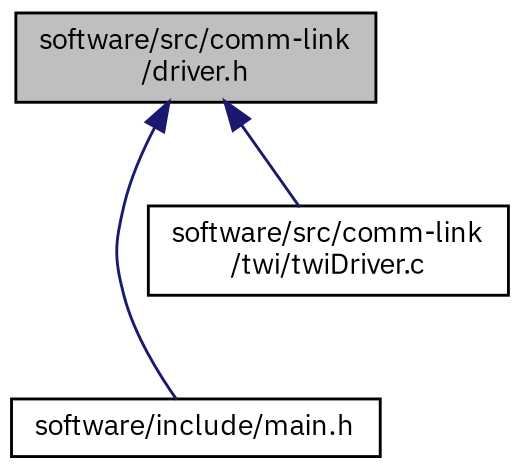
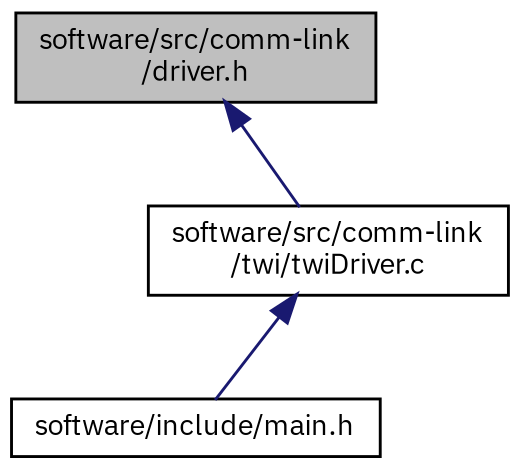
(118, 267) -> (247, 359)
